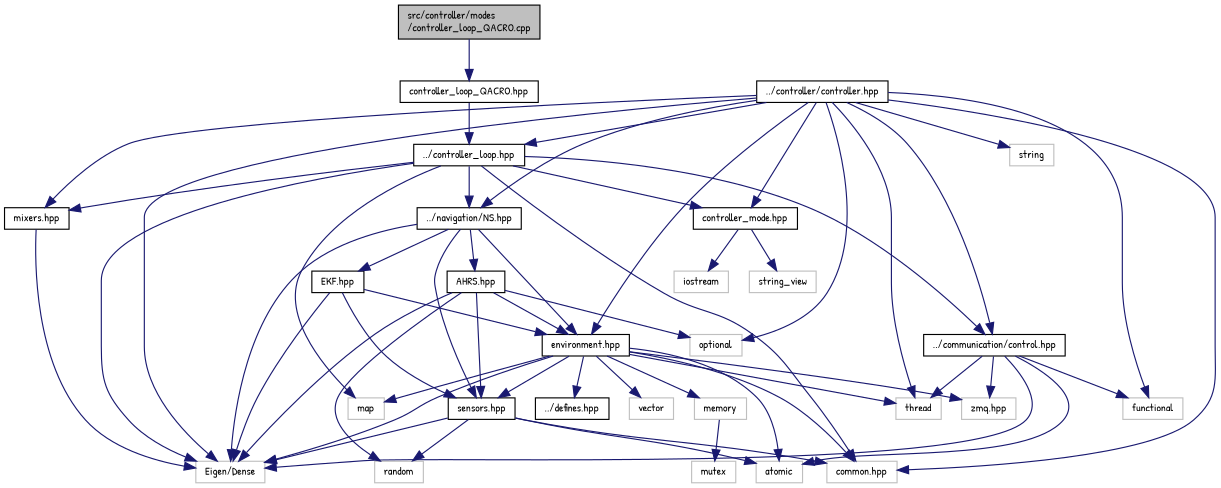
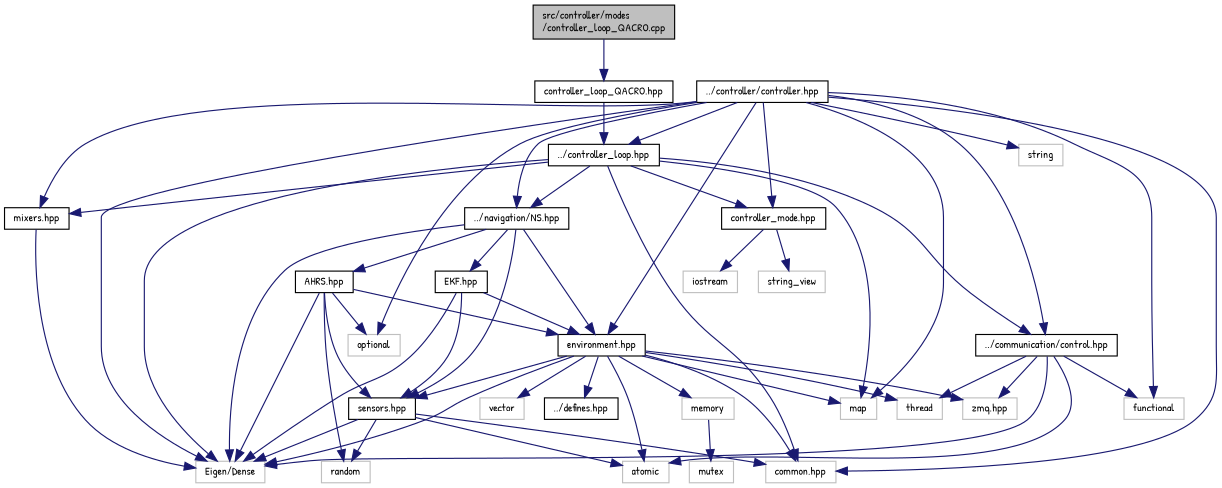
(891, 237) -> (943, 218)
